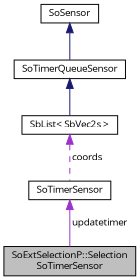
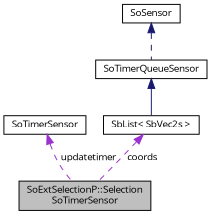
(70, 46) -> (151, 46)
(70, 163) -> (118, 161)
(70, 228) -> (59, 164)
